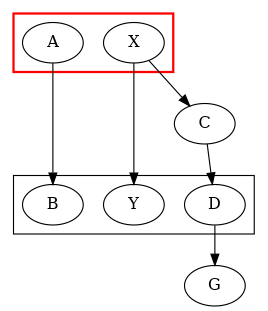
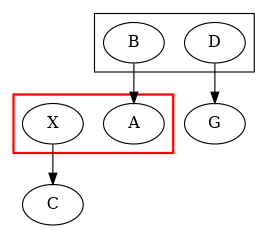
(53, 118) -> (134, 79)
(209, 158) -> none
(134, 205) -> none
